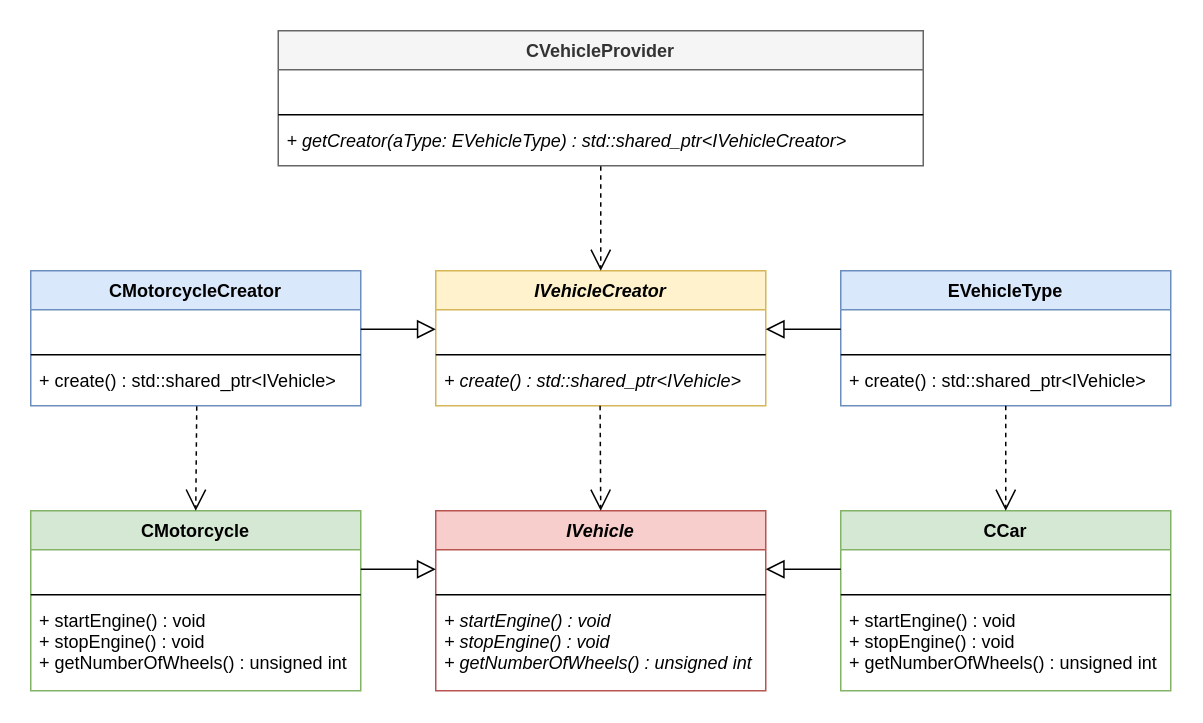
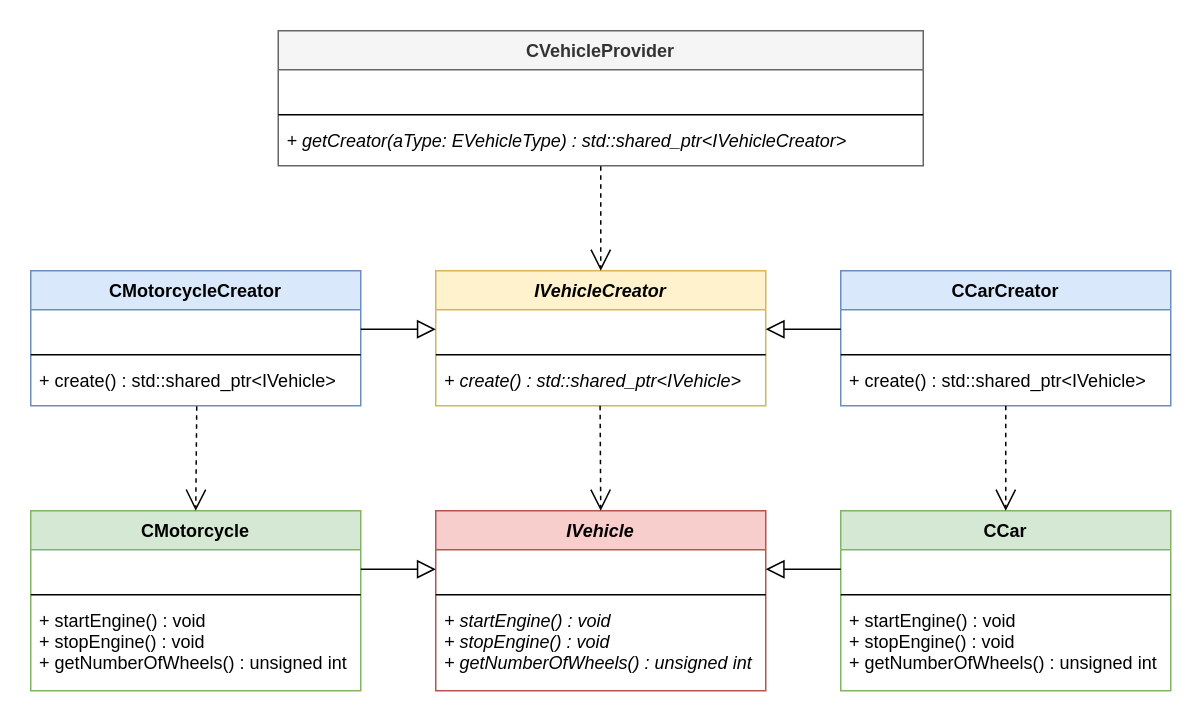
(1005, 291) -> (1005, 291)
